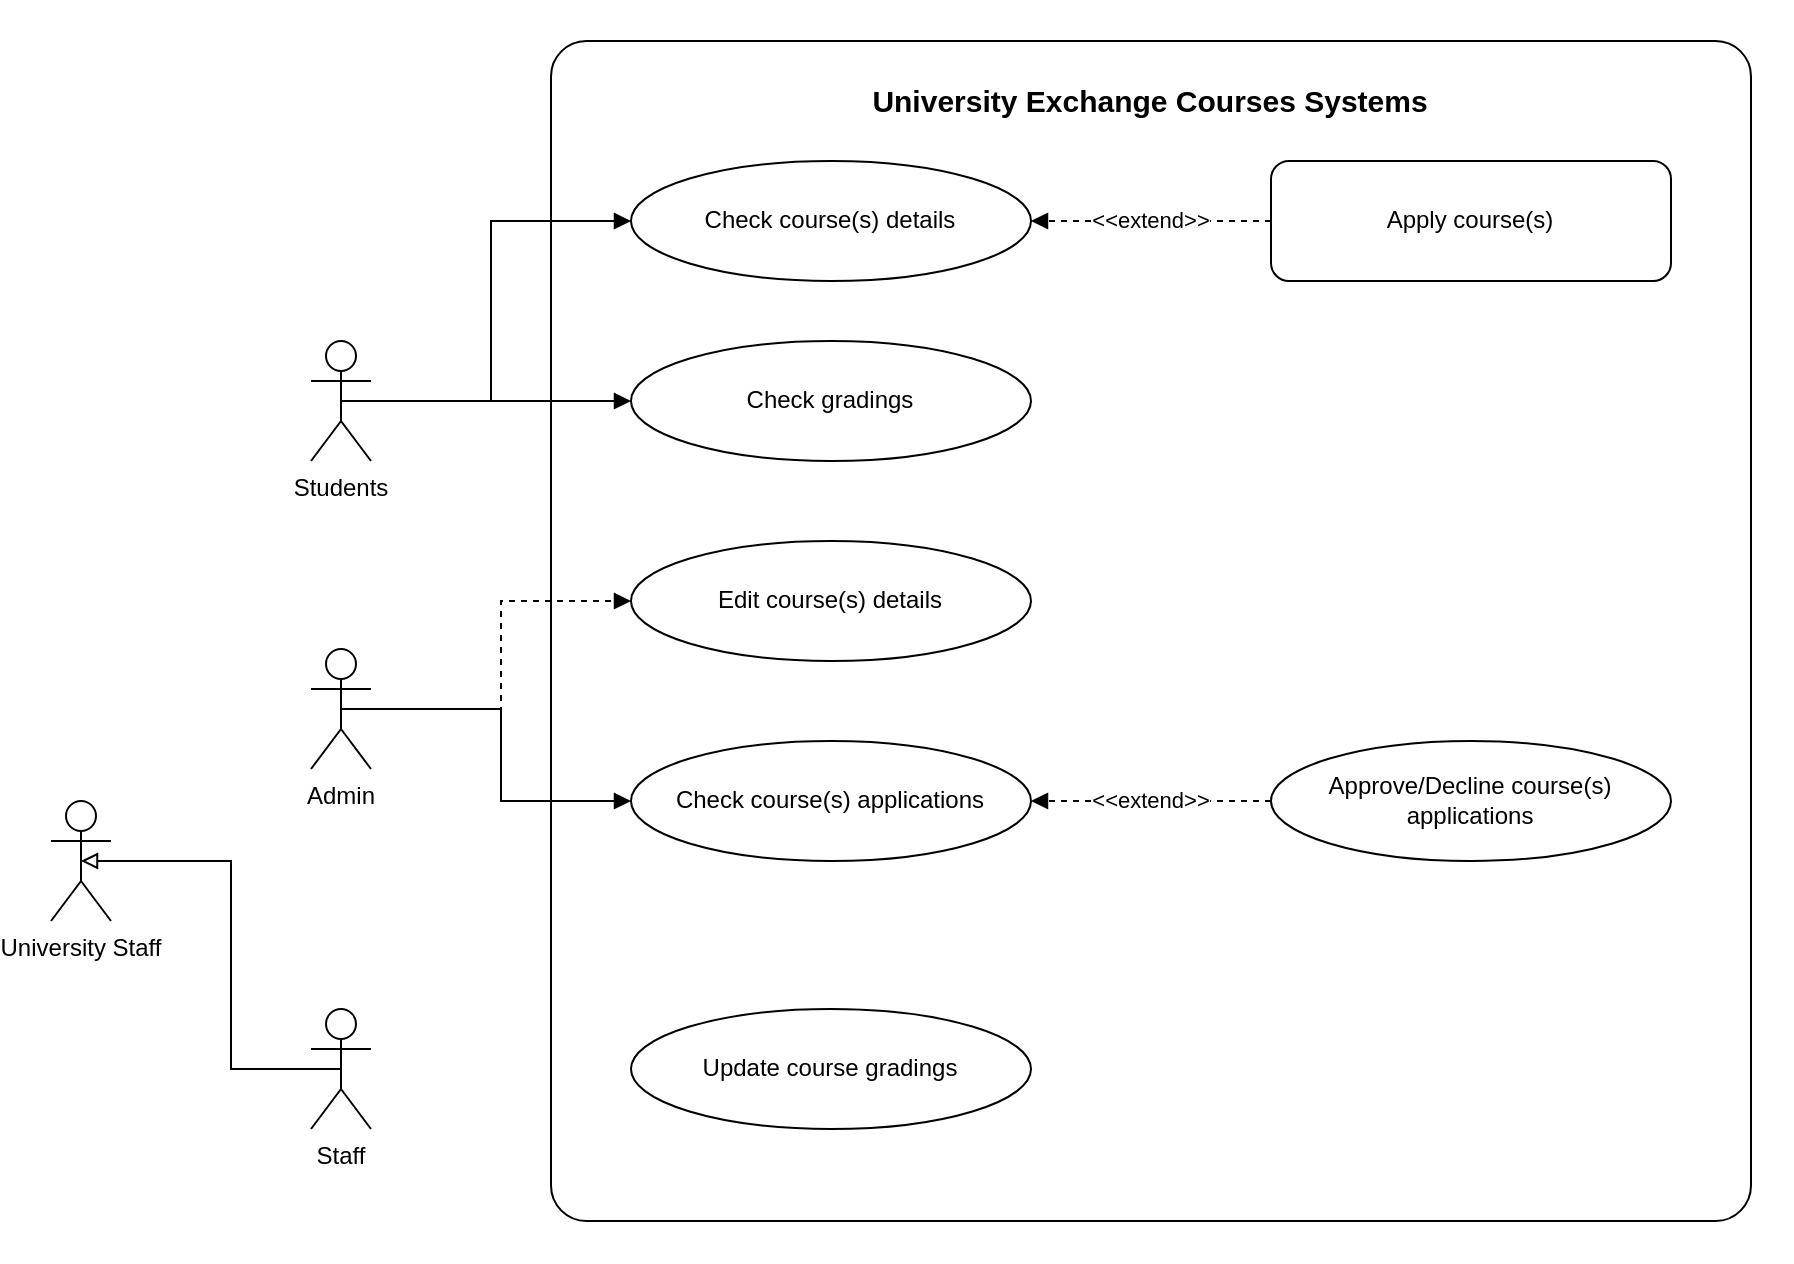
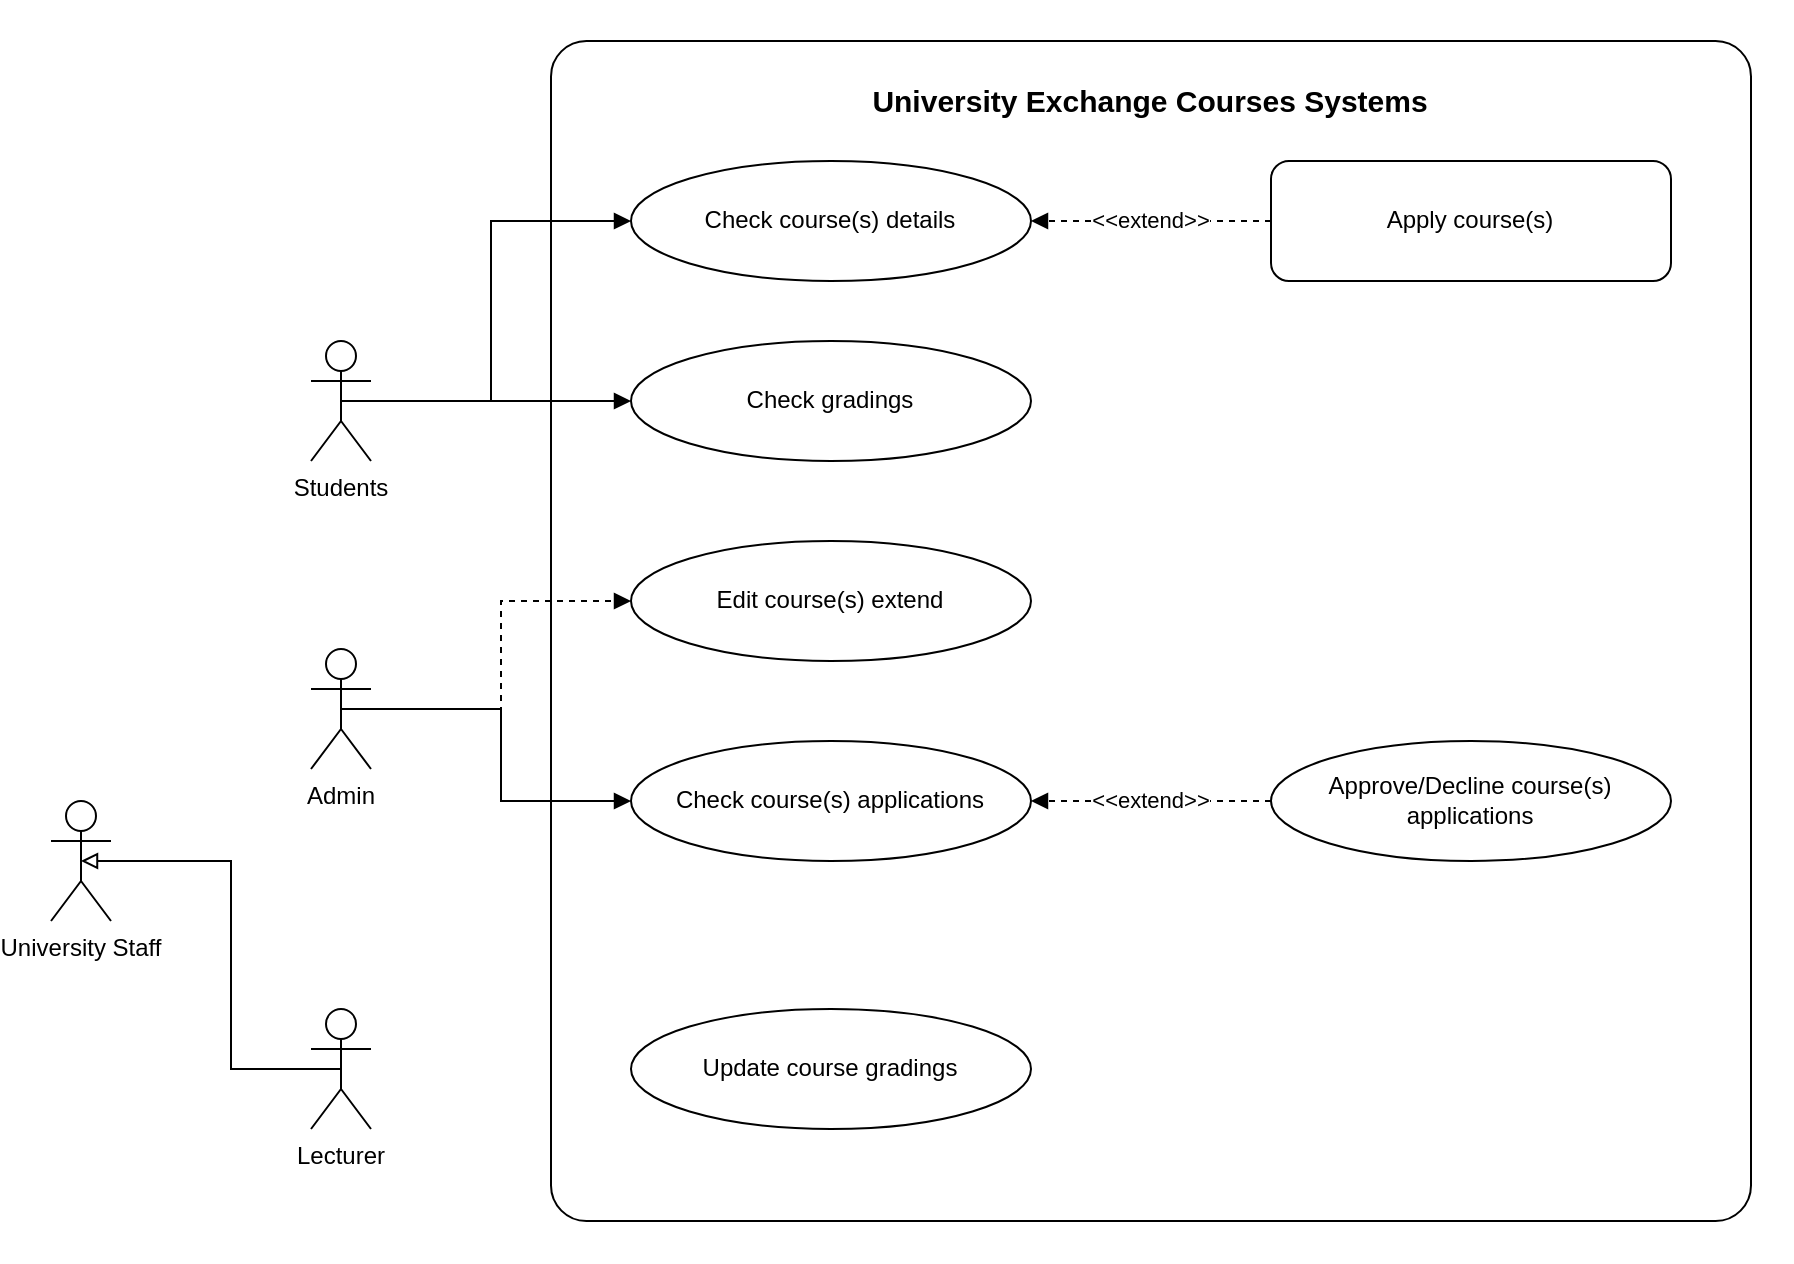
(831, 601) -> (831, 601)
(342, 1157) -> (342, 1157)
